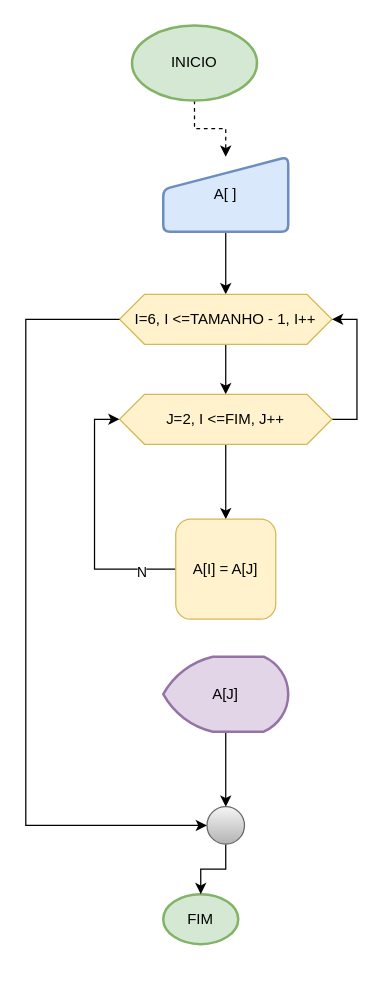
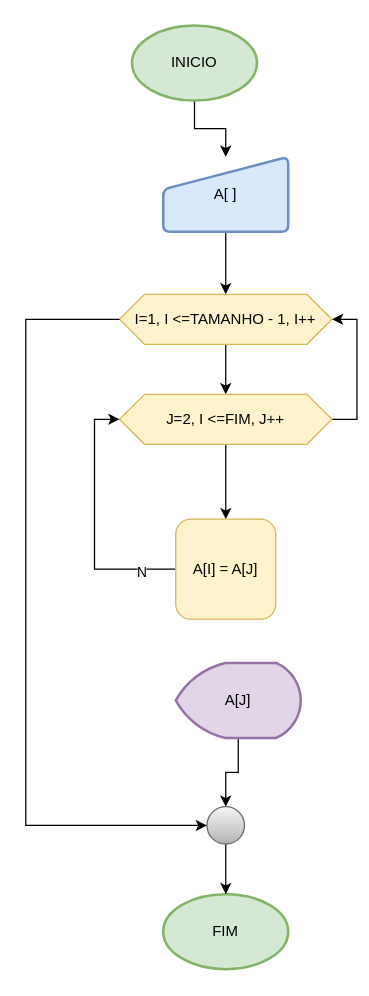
(204, 129) -> (204, 129)
(226, 319) -> (226, 319)
(226, 694) -> (238, 701)
(201, 919) -> (226, 932)
